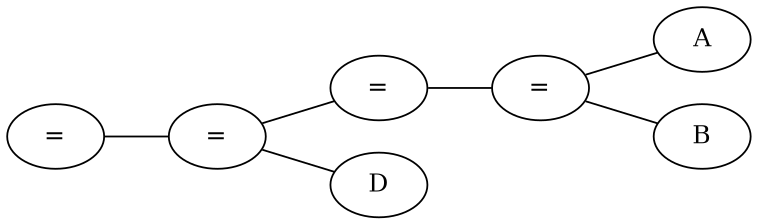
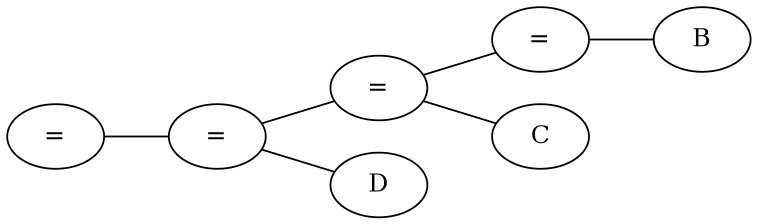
(702, 40) -> none
none -> (541, 136)
